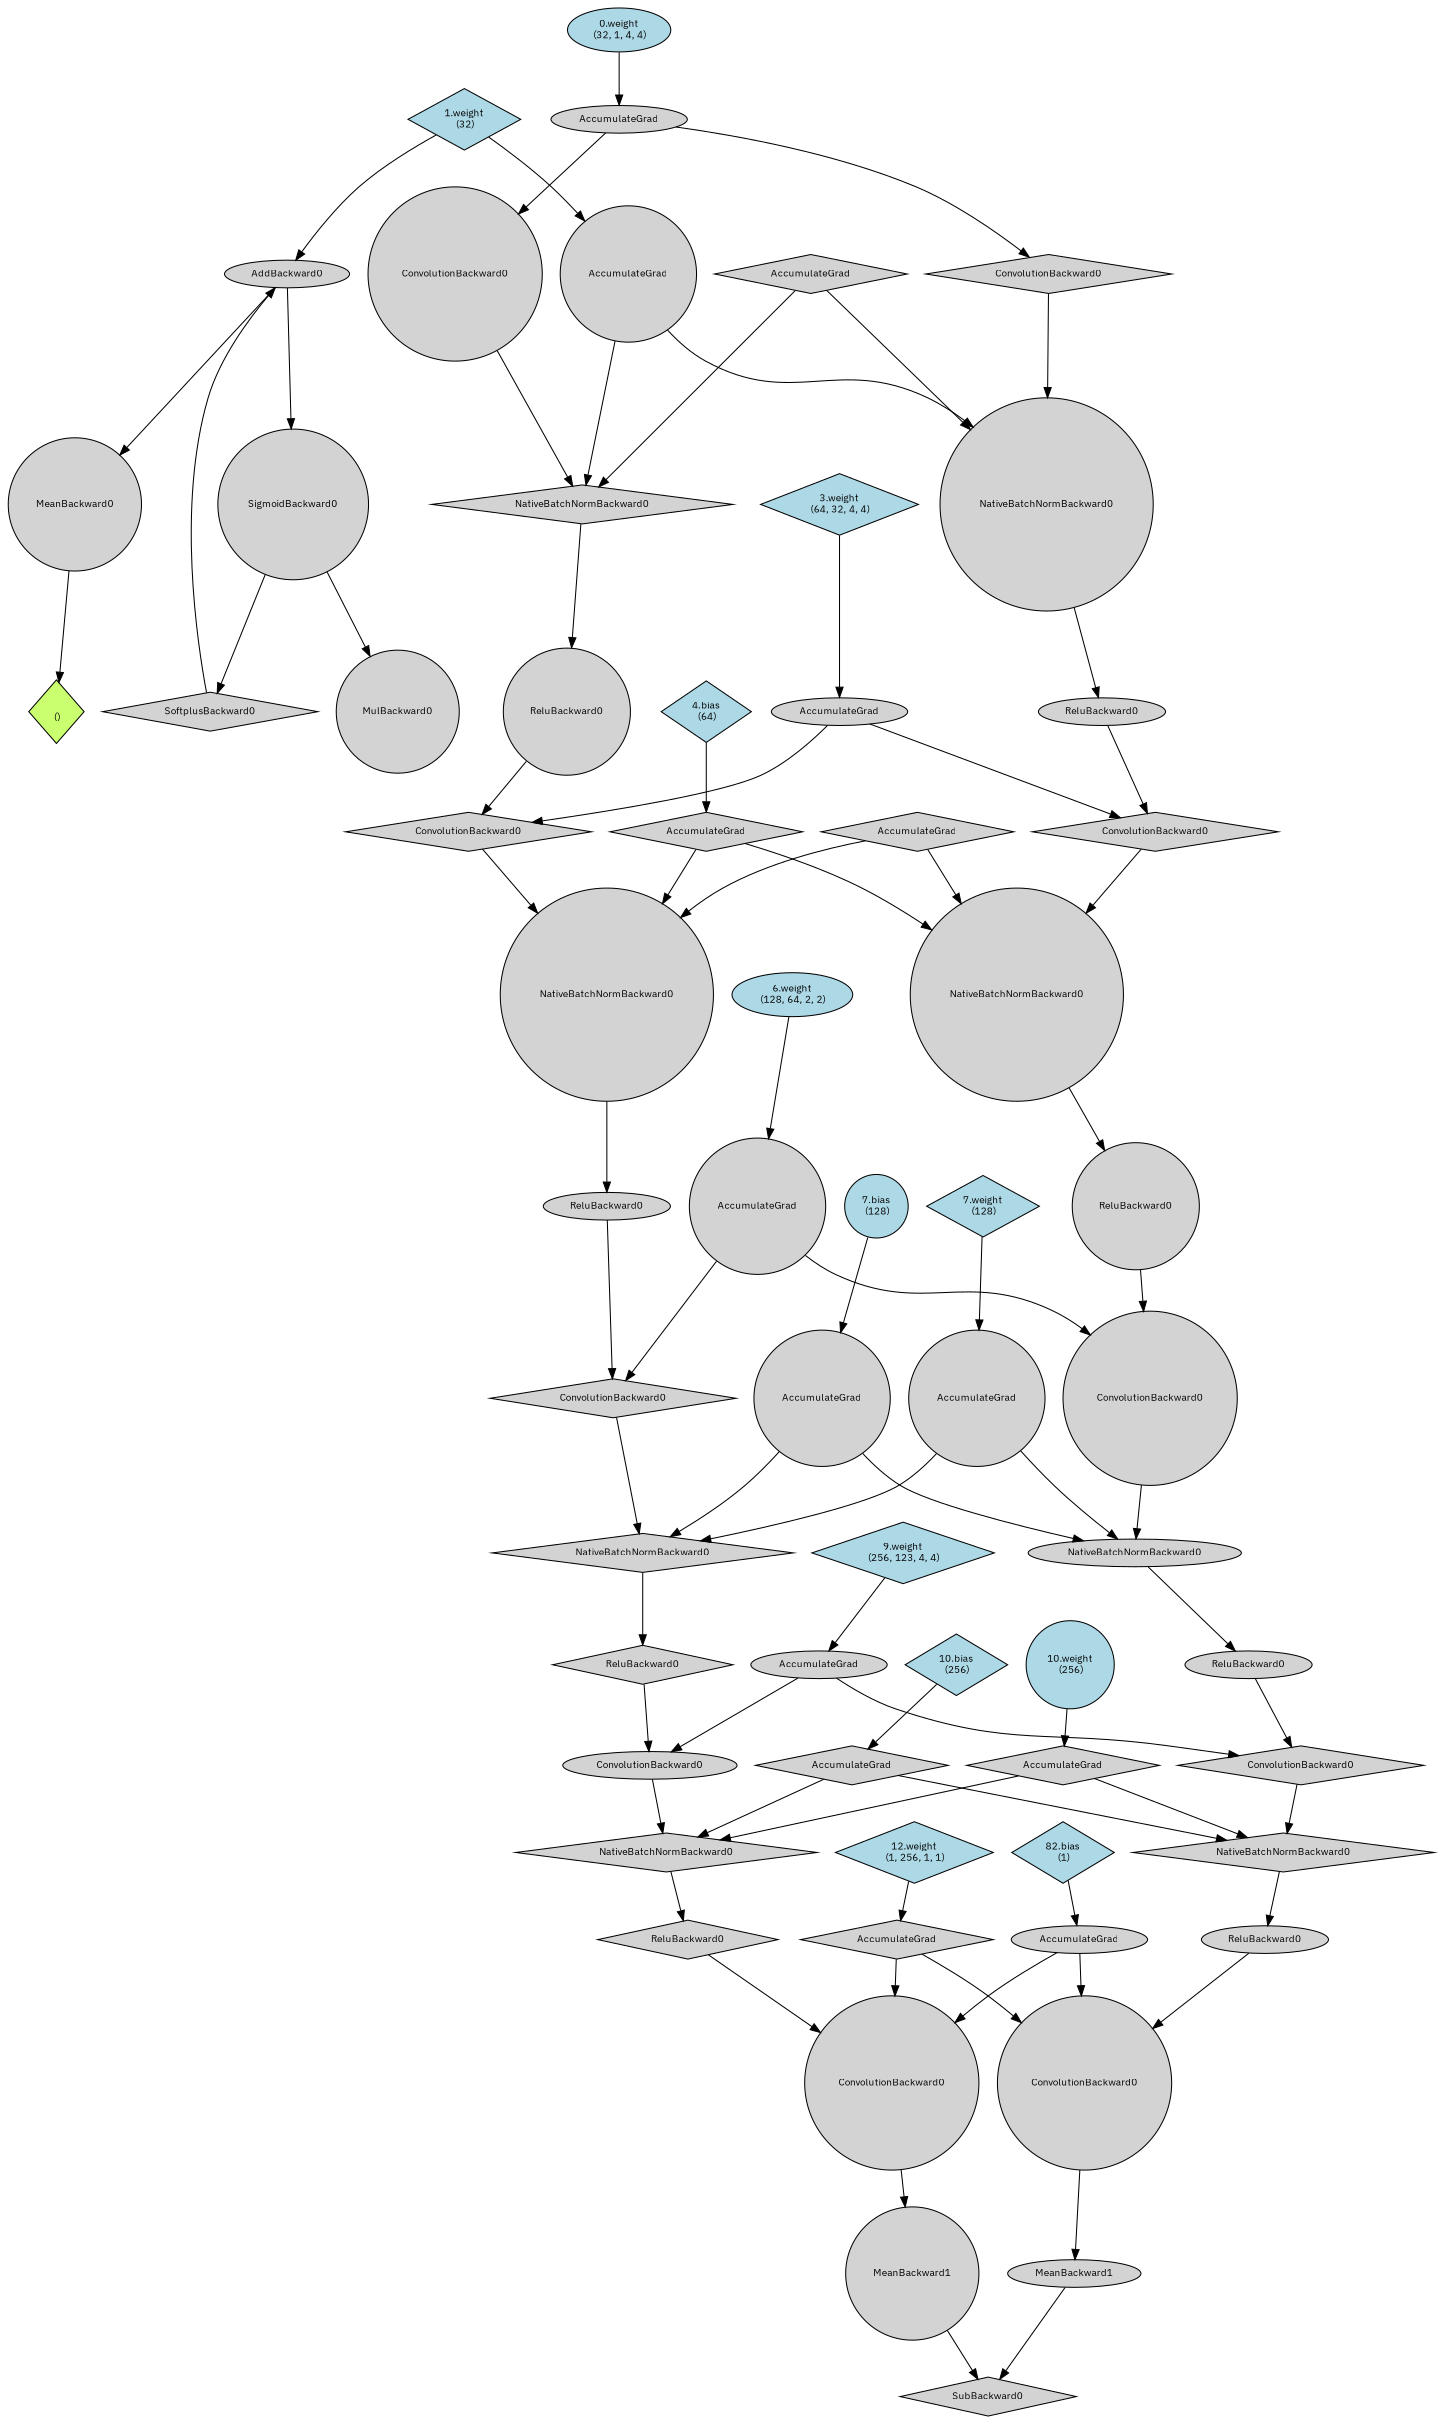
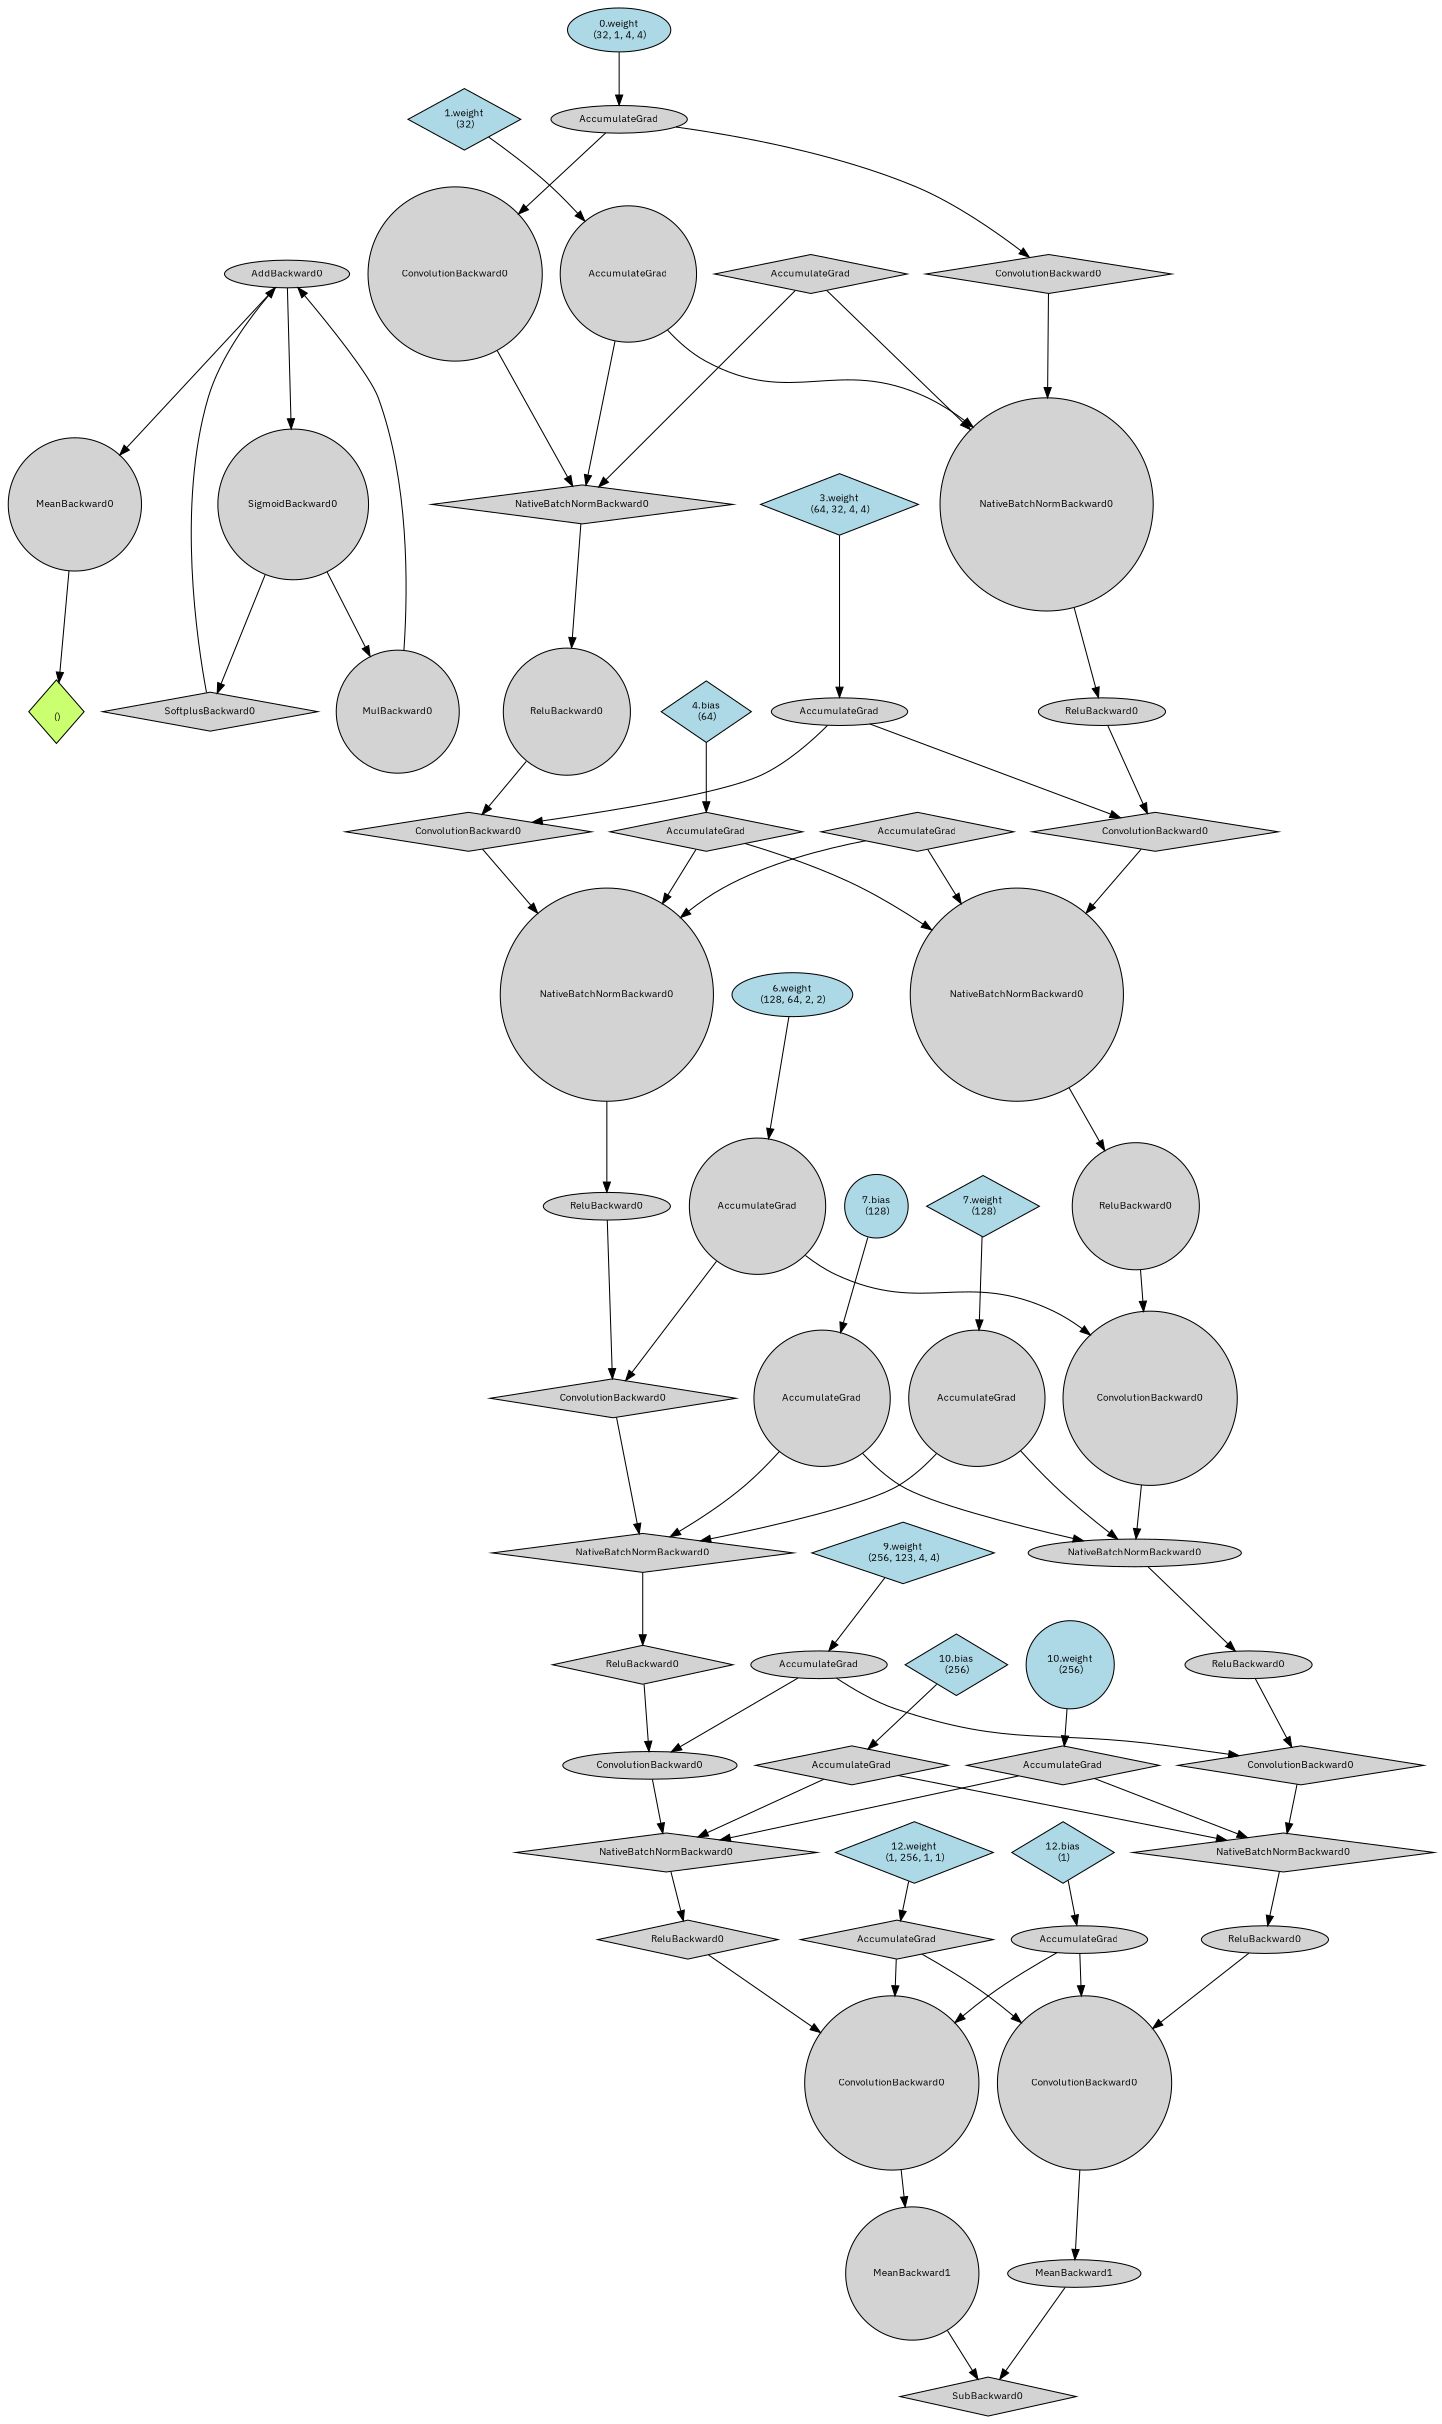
(362, 185) -> (395, 460)
(1063, 1852) -> (1063, 1852)
